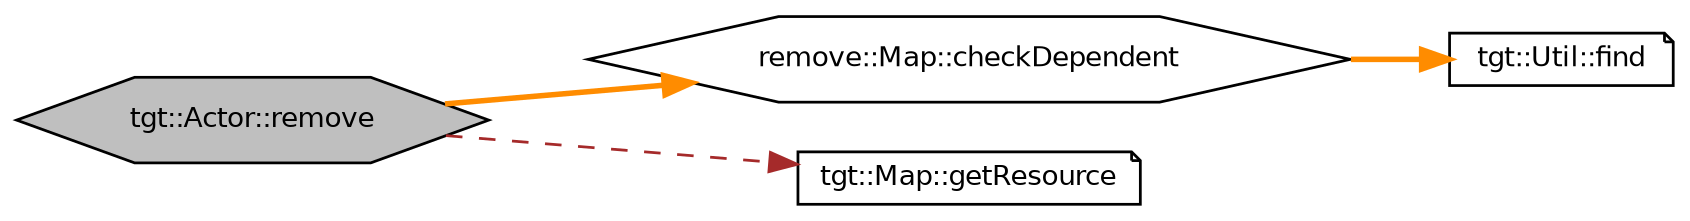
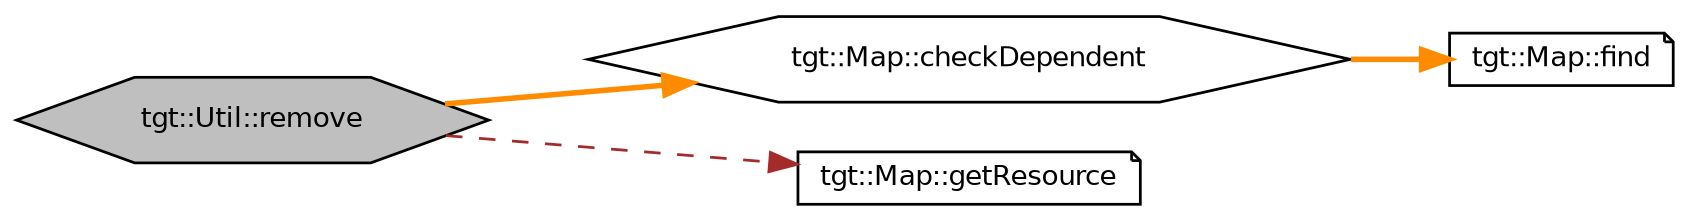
(969, 59) -> (969, 59)
(1561, 59) -> (1561, 59)
(253, 120) -> (253, 120)
